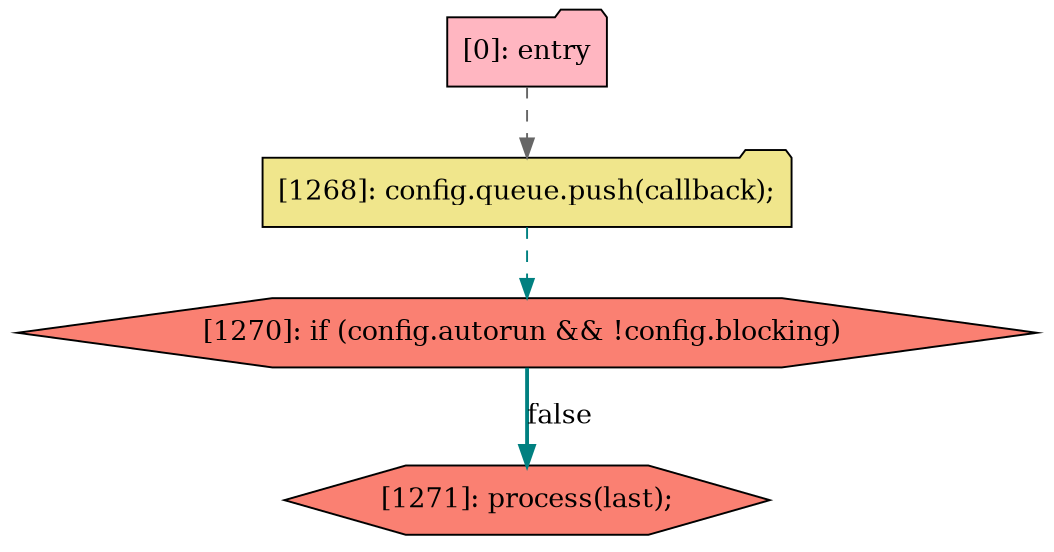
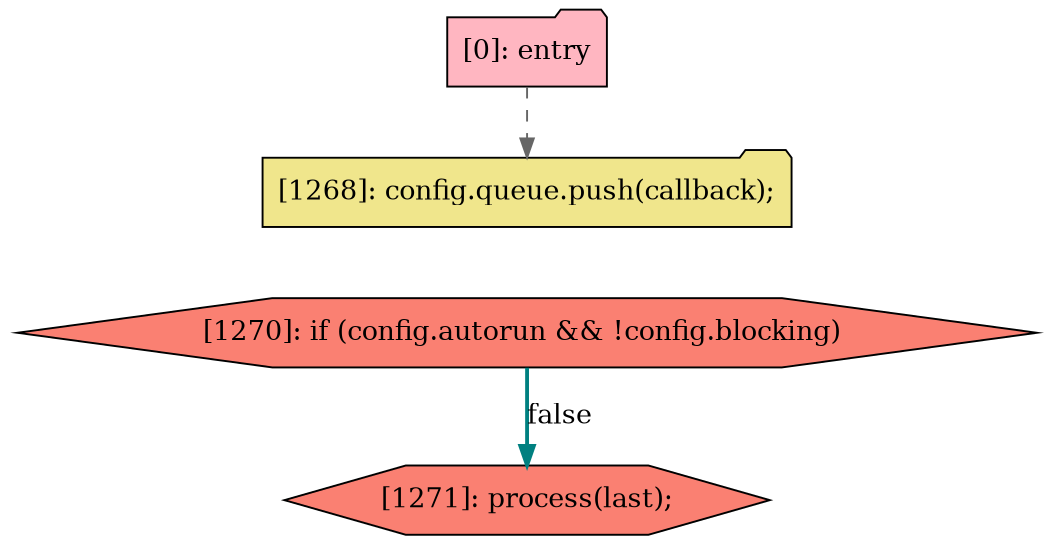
(527, 253) -> none
